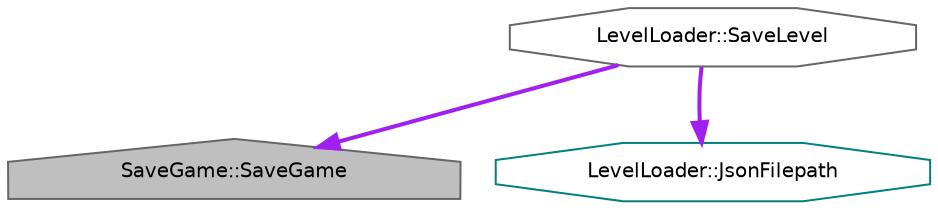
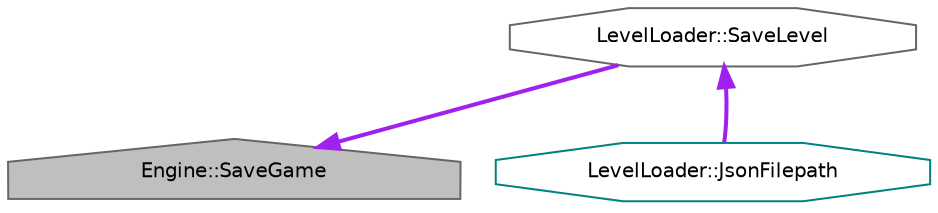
(700, 94) -> (726, 115)
(234, 172) -> (234, 172)
